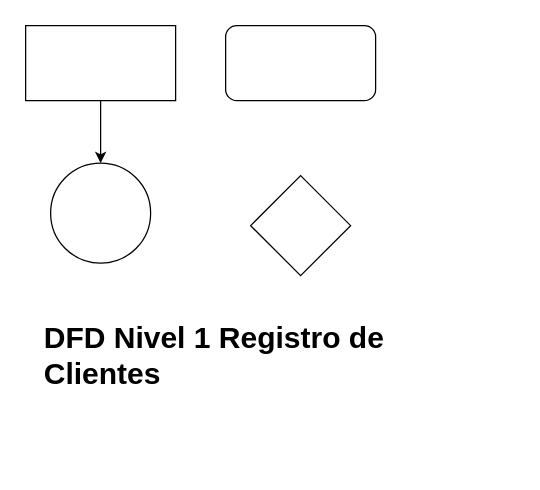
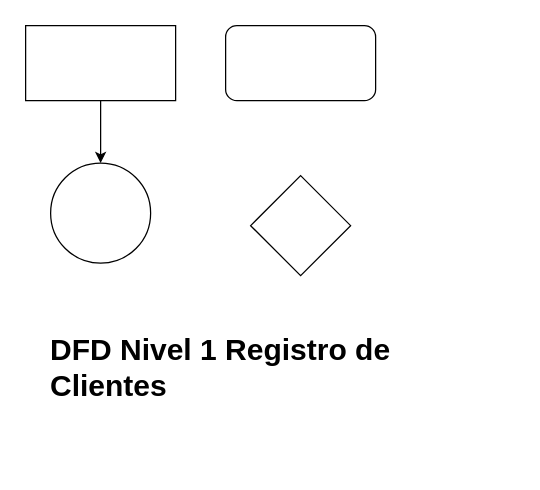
(276, 388) -> (282, 401)
